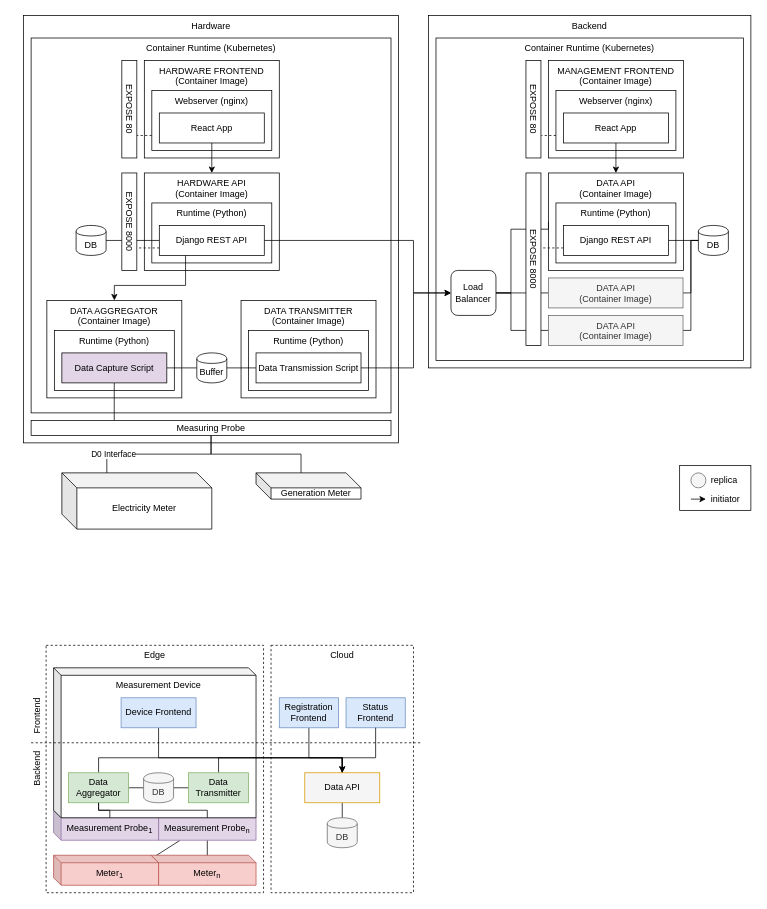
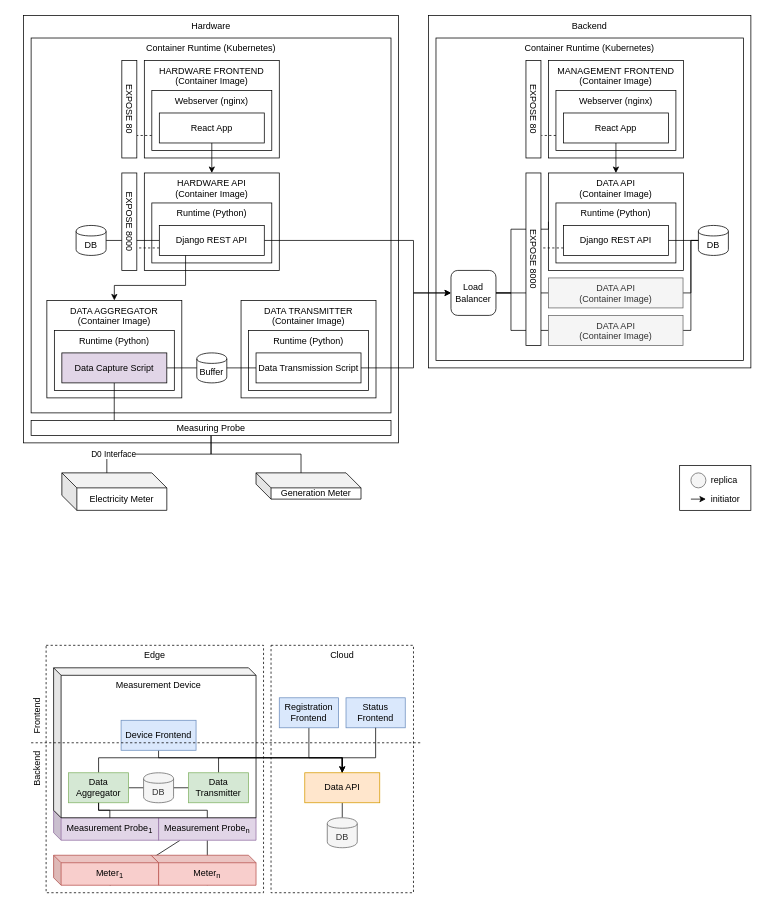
(137, 501) -> (114, 492)
(159, 713) -> (159, 735)
(342, 788) -> (342, 788)
